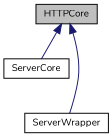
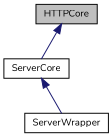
(79, 73) -> (54, 100)
